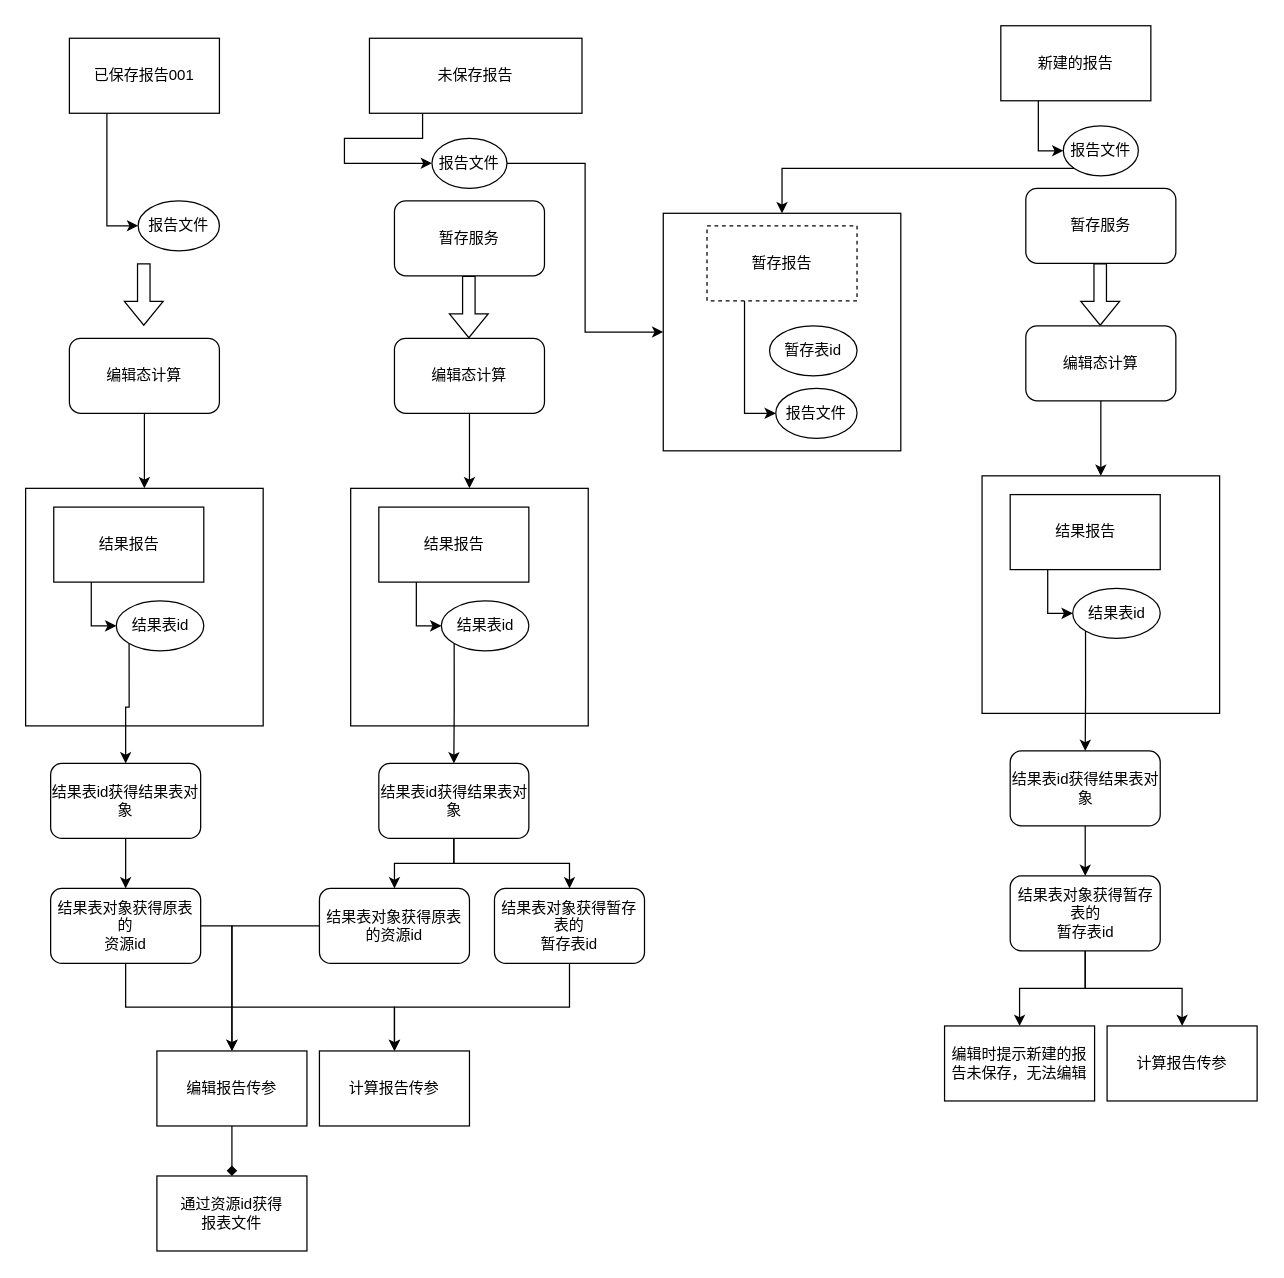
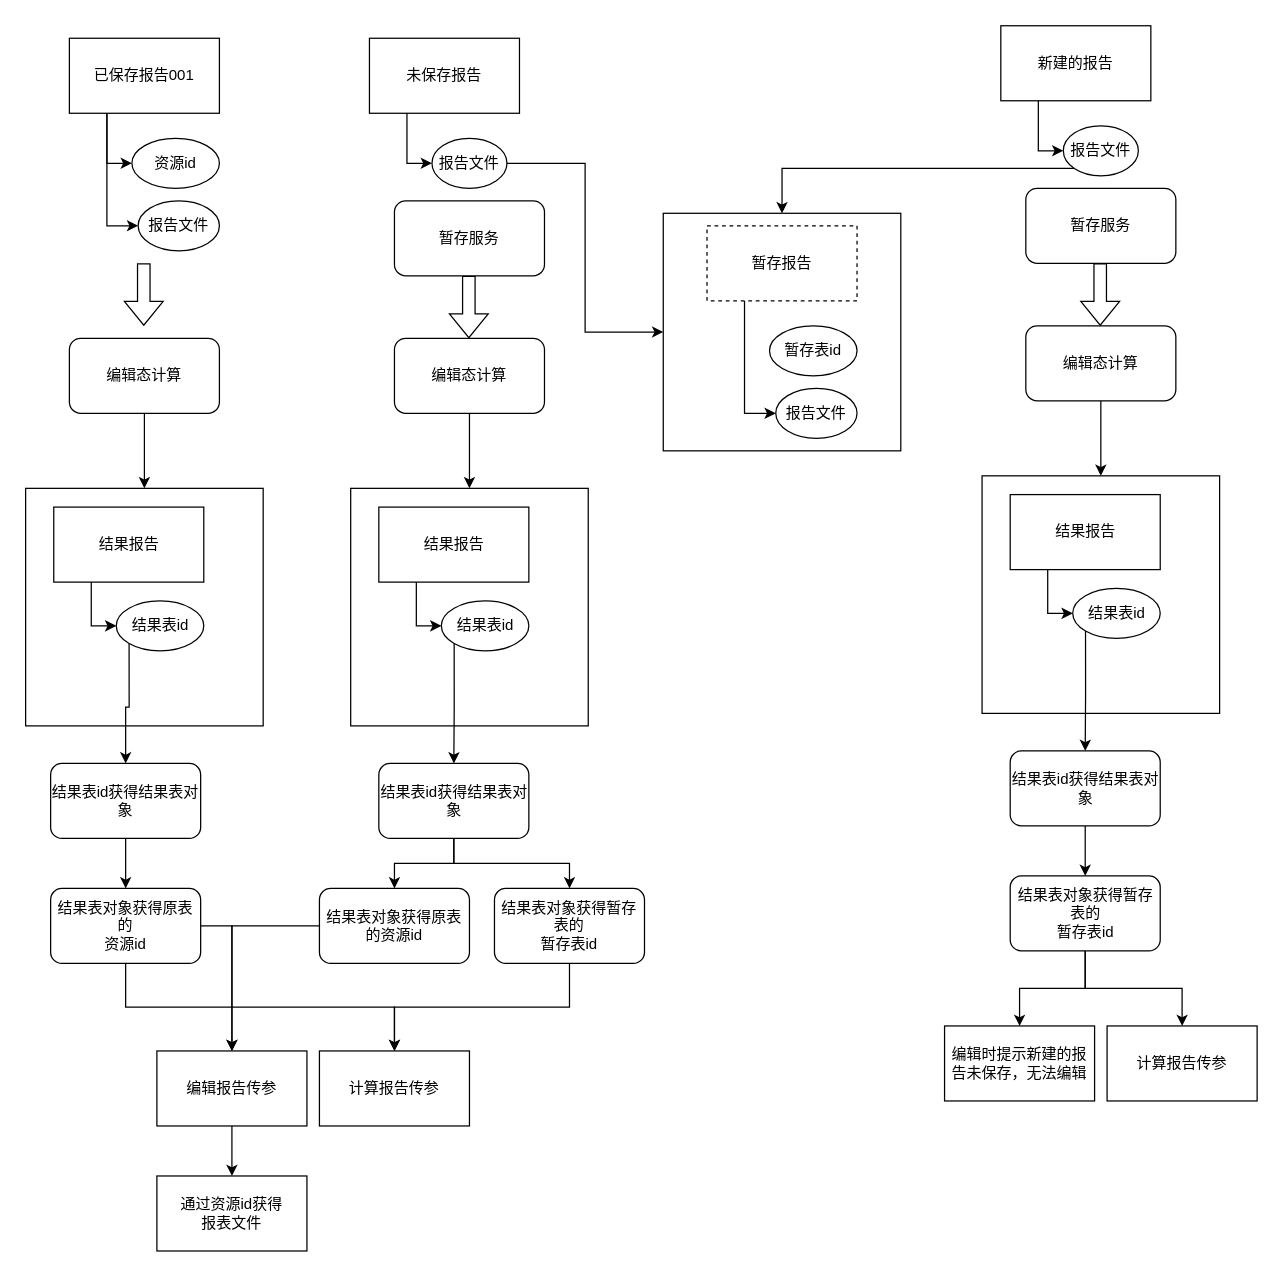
(476, 76) -> (444, 76)
none -> (116, 163)
none -> (176, 163)
(232, 1165) -> (232, 1166)
